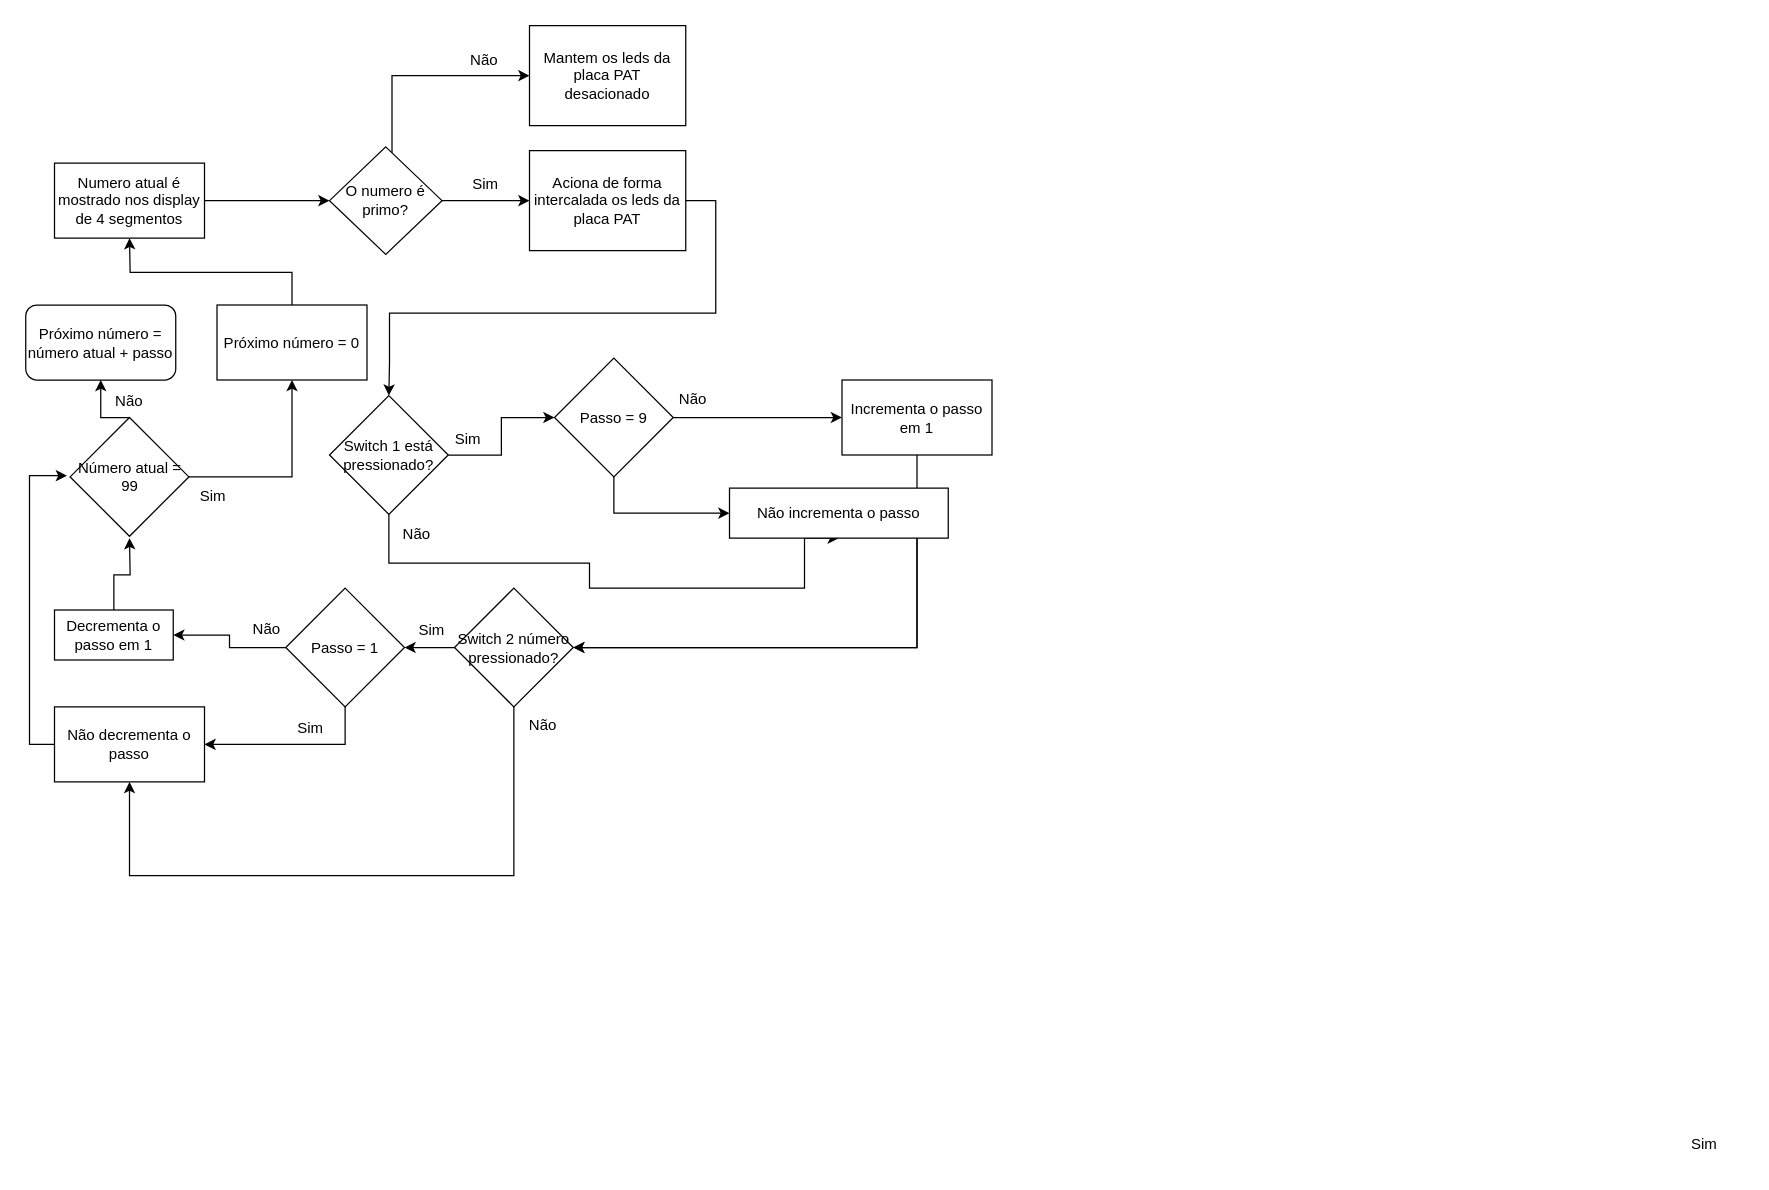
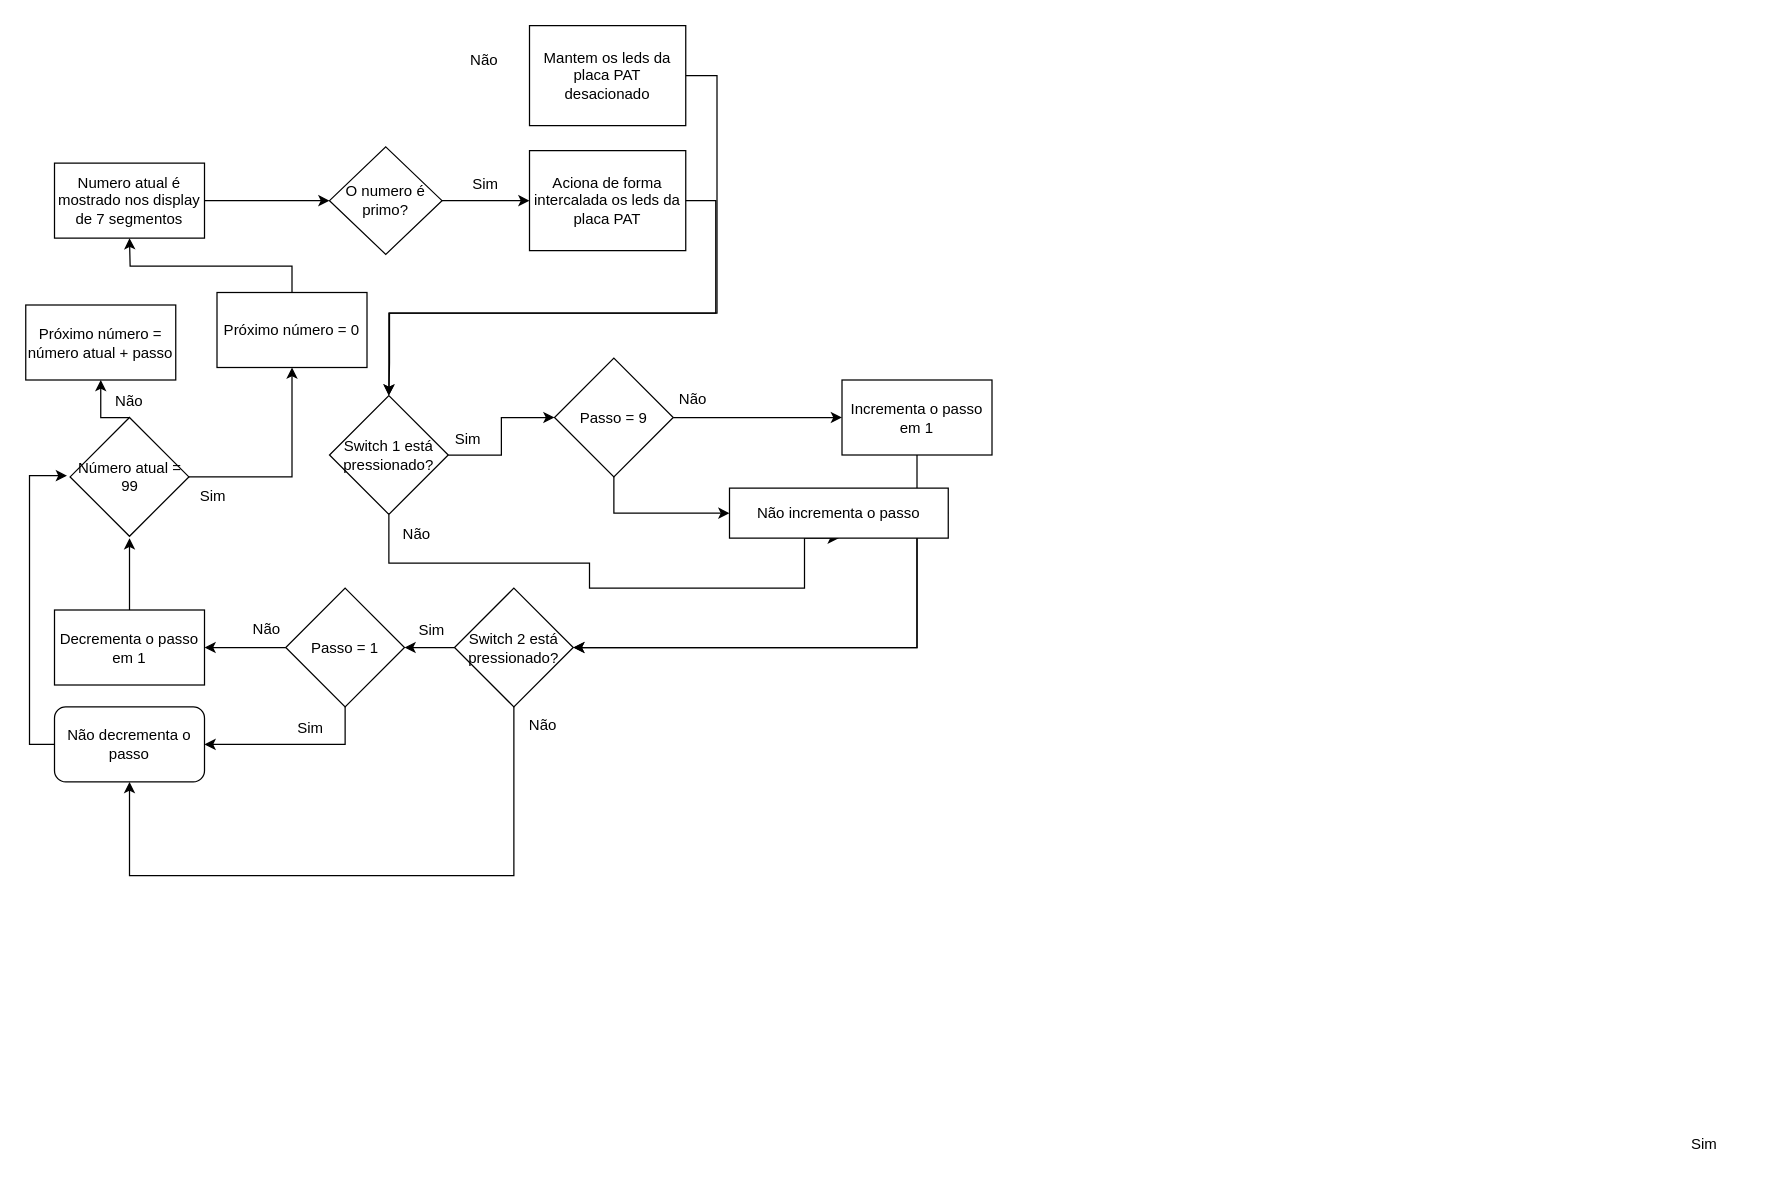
(418, 76) -> none
none -> (717, 122)
(129, 201) -> (129, 201)
(101, 343) -> (101, 343)
(292, 343) -> (292, 330)
(114, 635) -> (129, 648)
(514, 648) -> (514, 648)
(129, 744) -> (129, 744)
